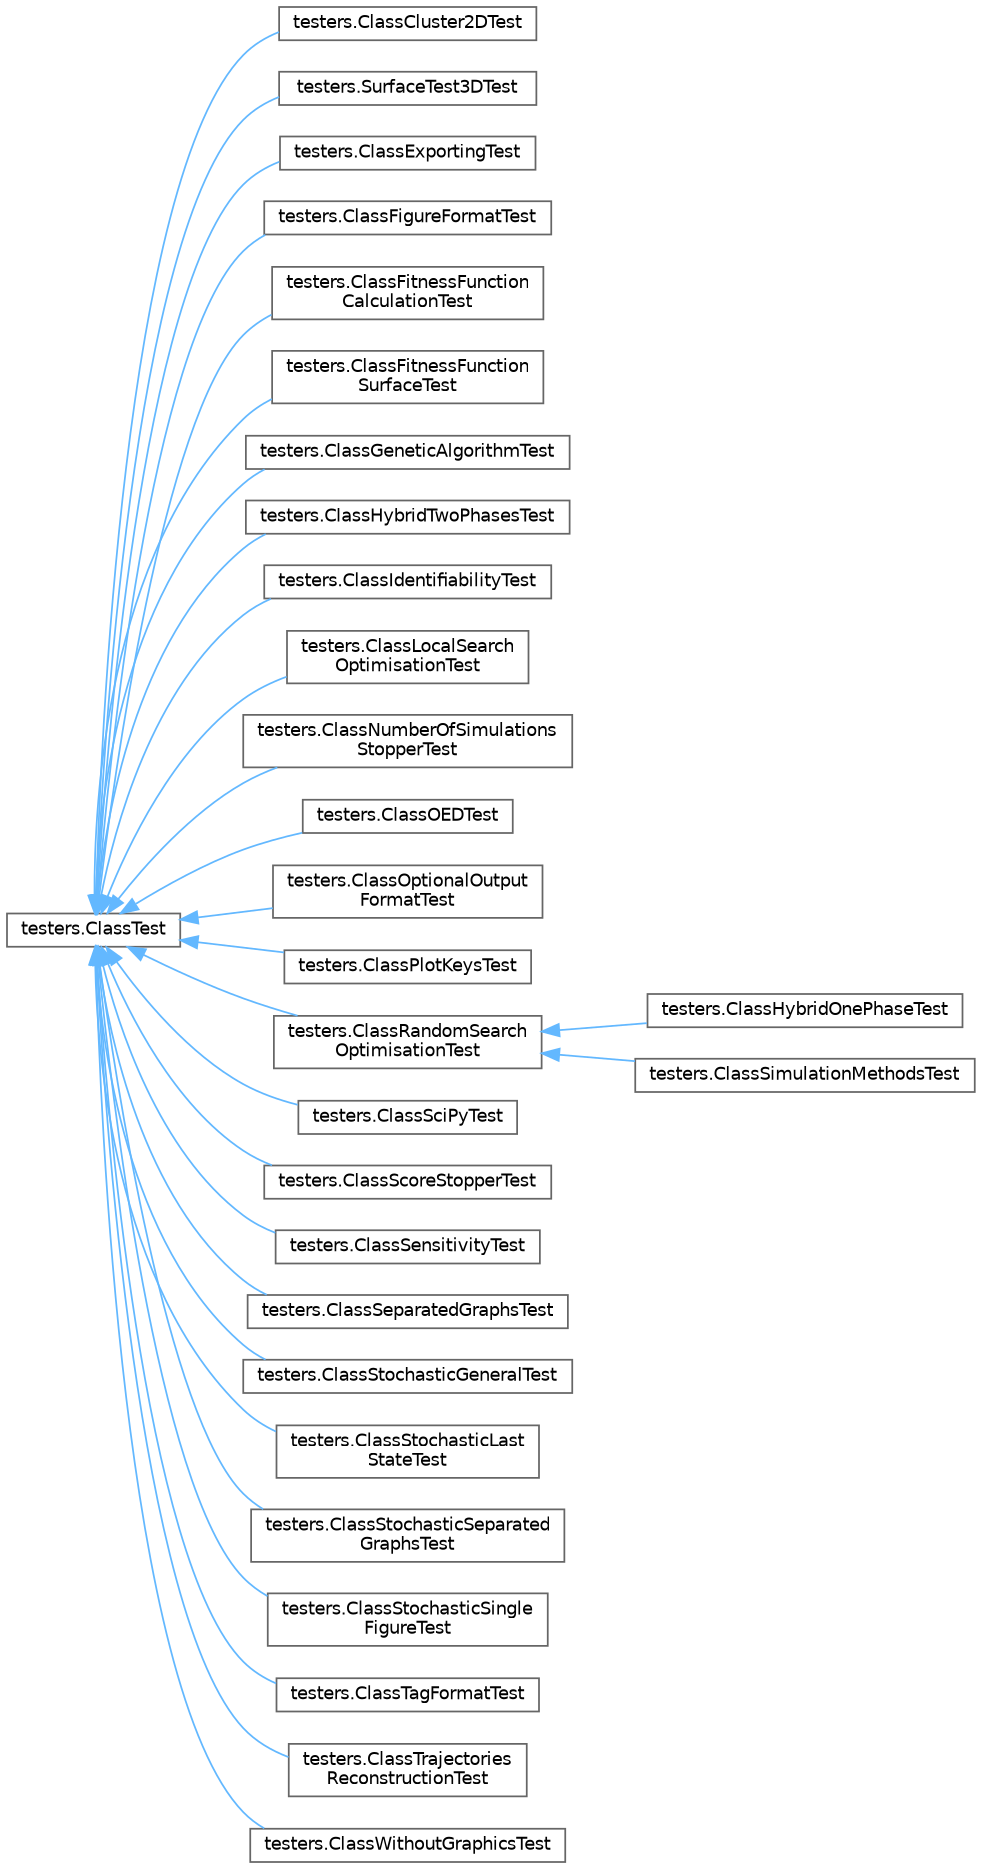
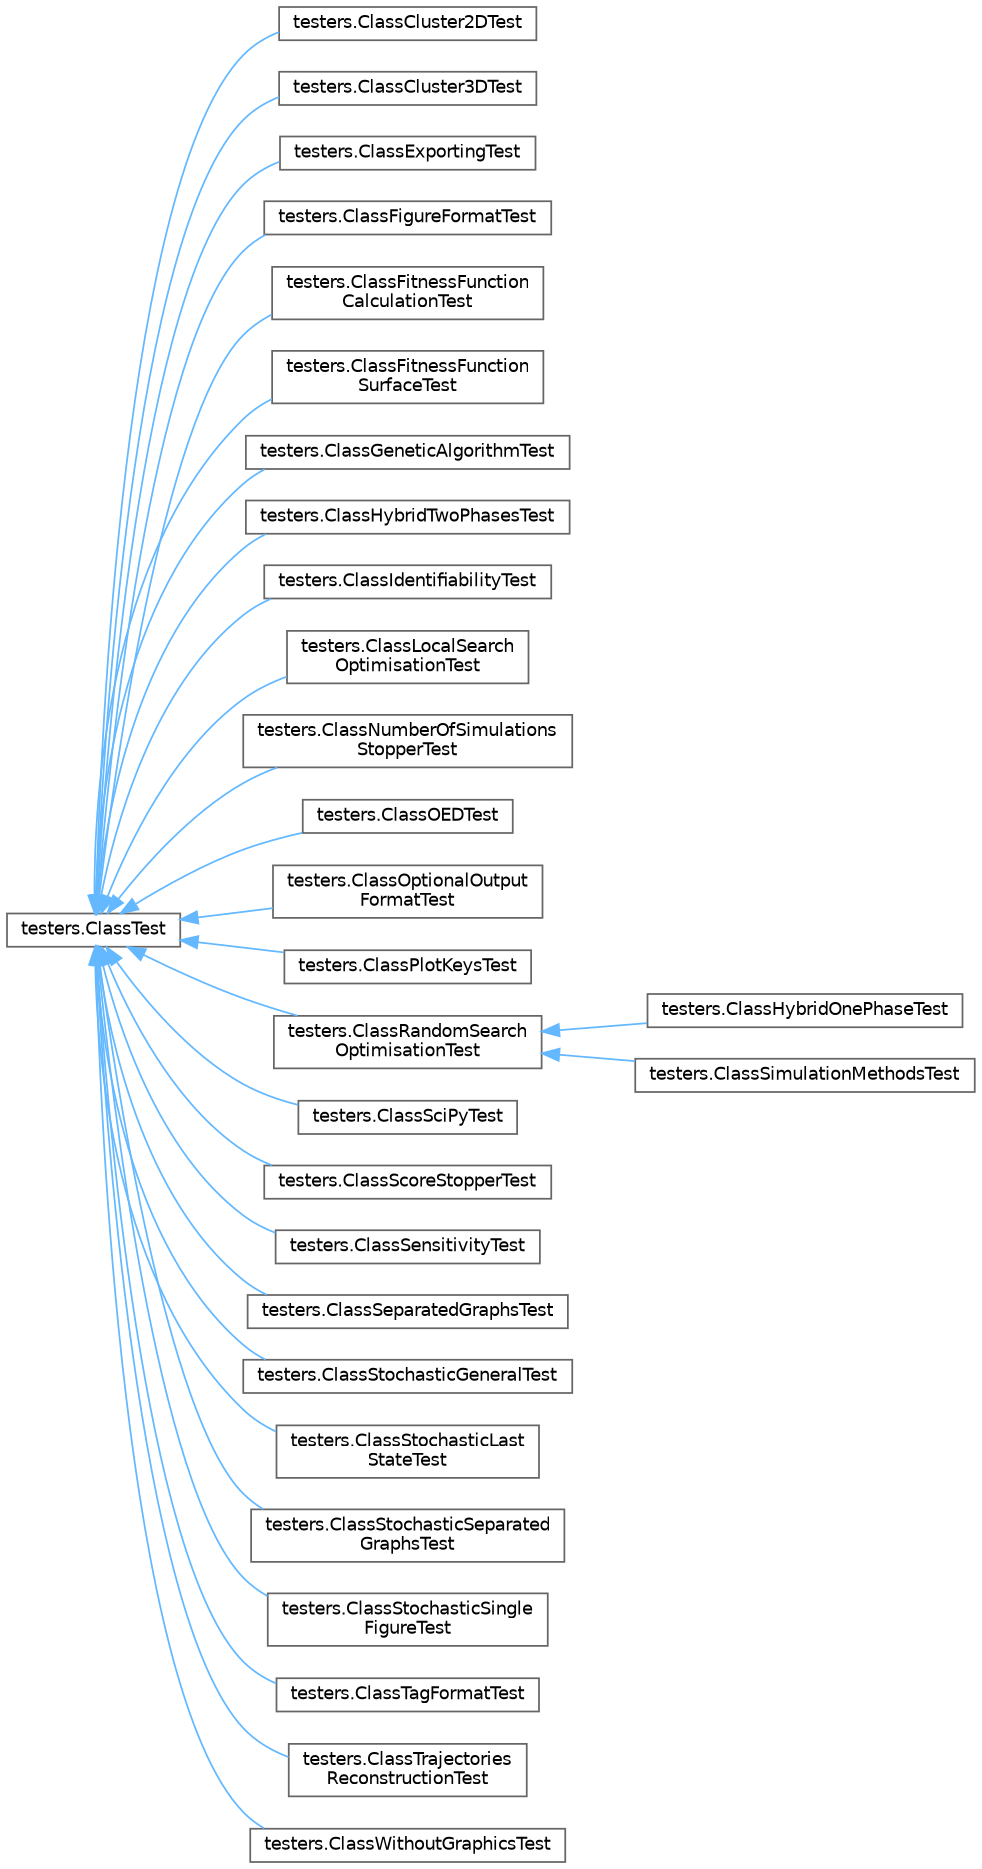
(408, 88) -> (408, 88)
